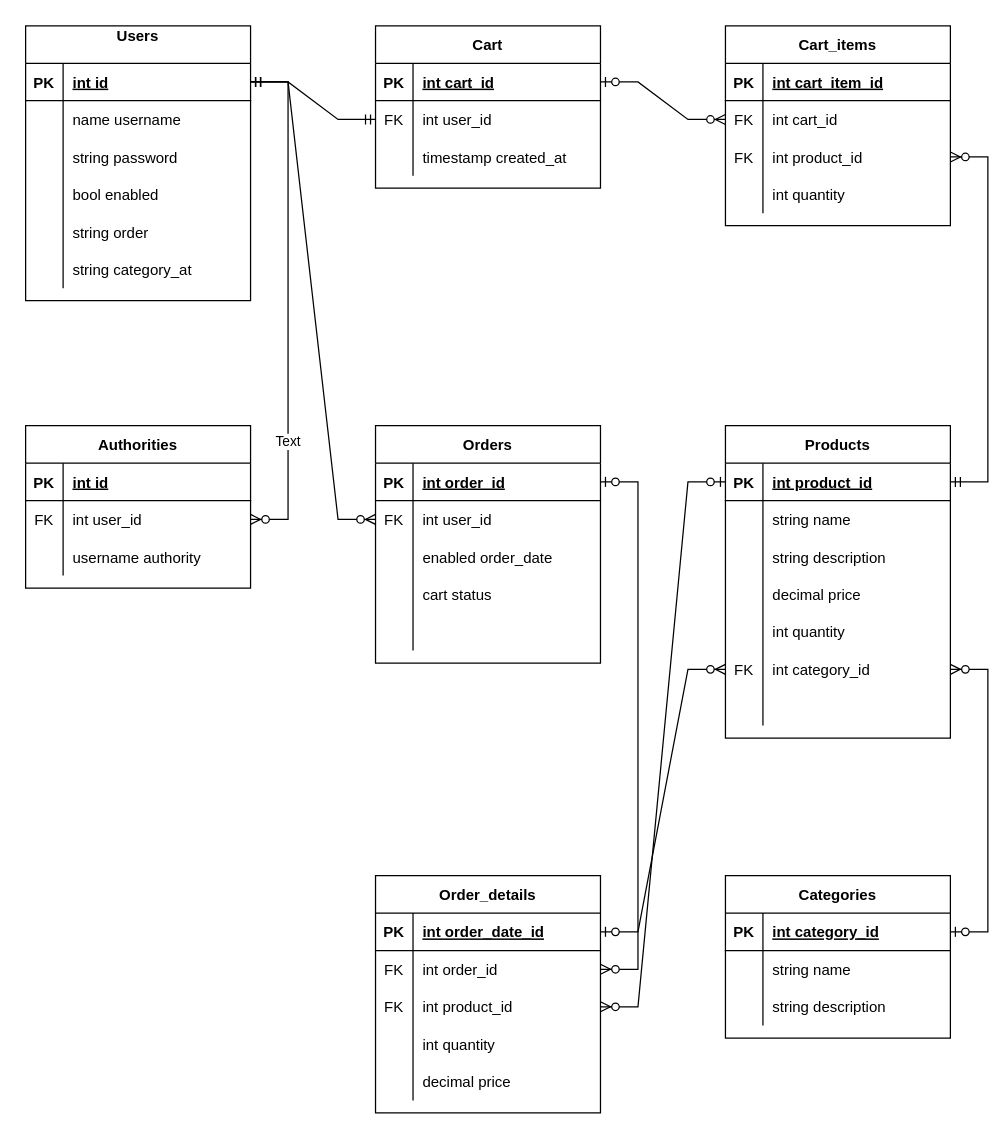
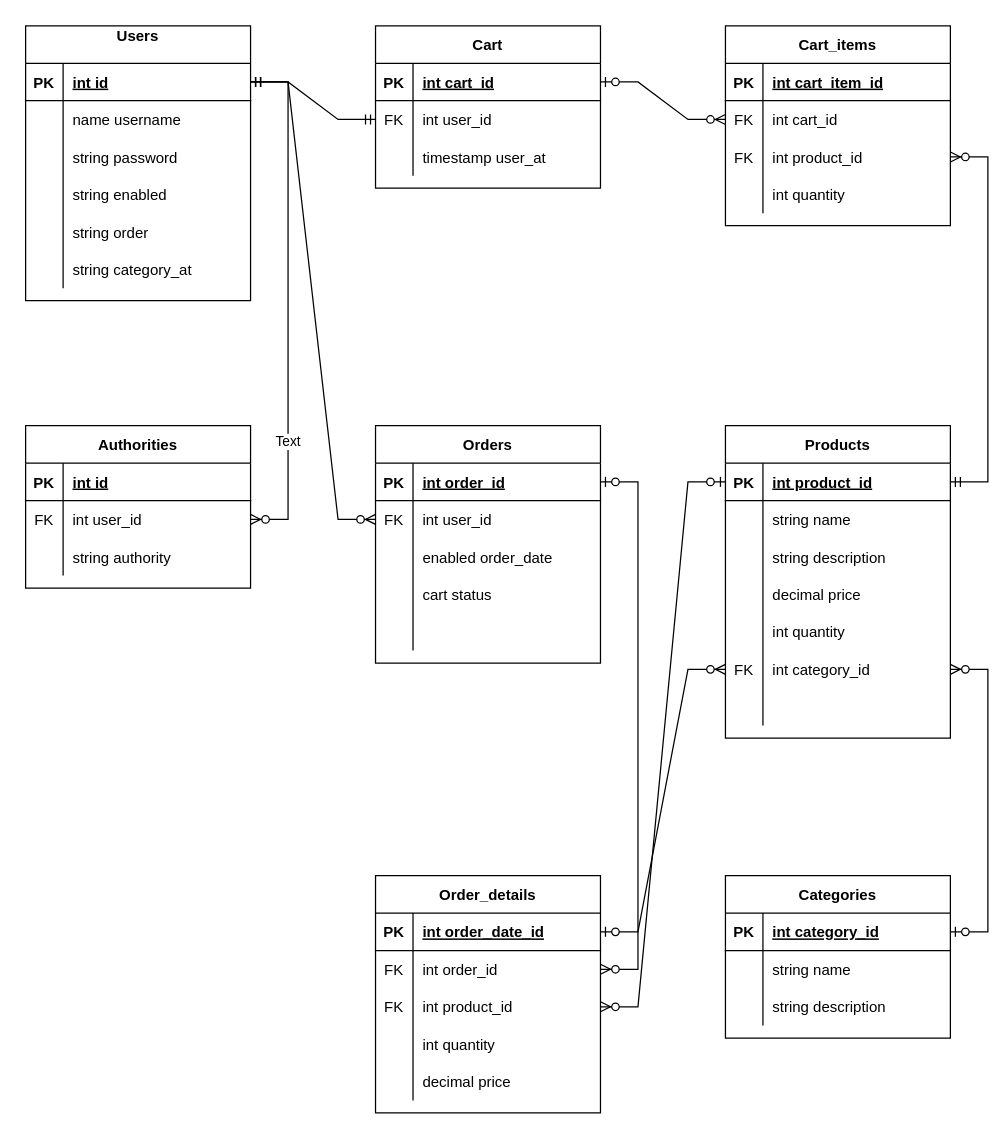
(505, 158) -> (492, 158)
(117, 195) -> (125, 195)
(144, 558) -> (134, 558)
